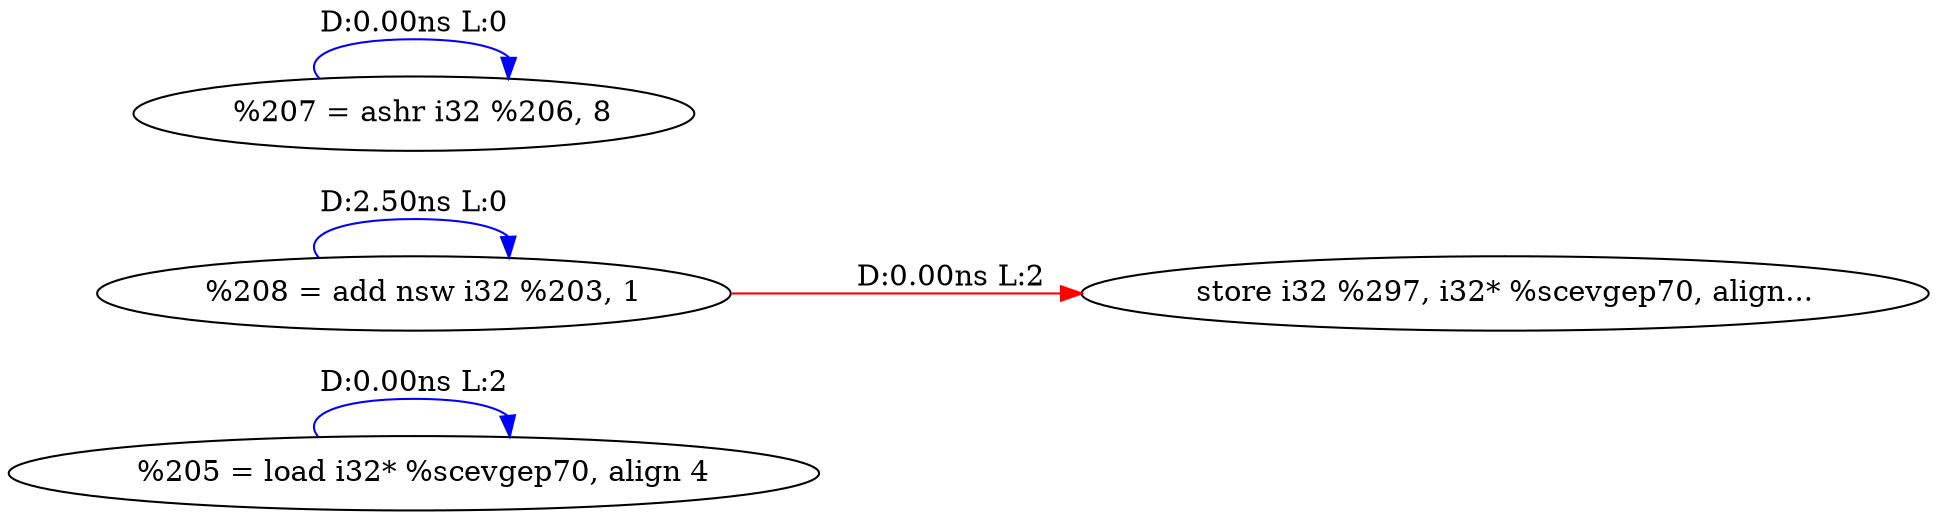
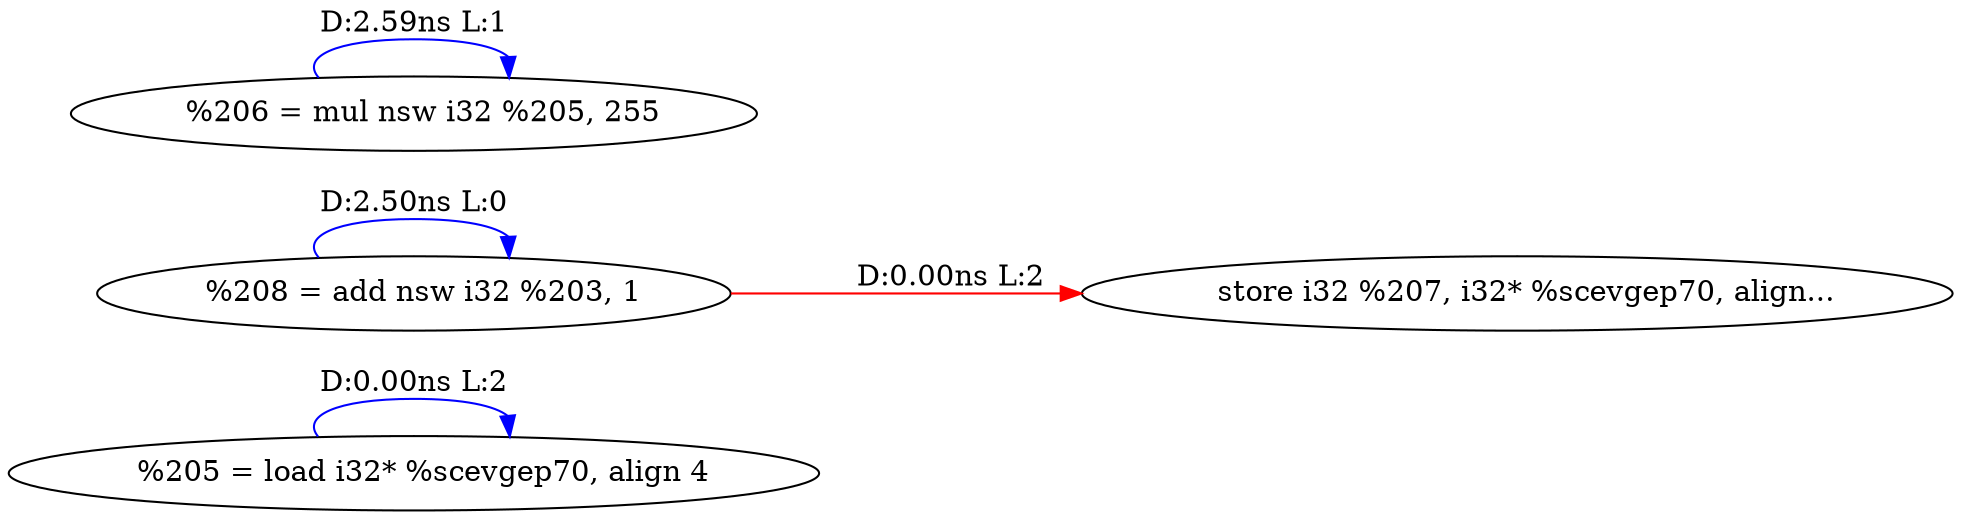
(414, 114) -> none
none -> (414, 114)
(1505, 293) -> (1517, 293)
